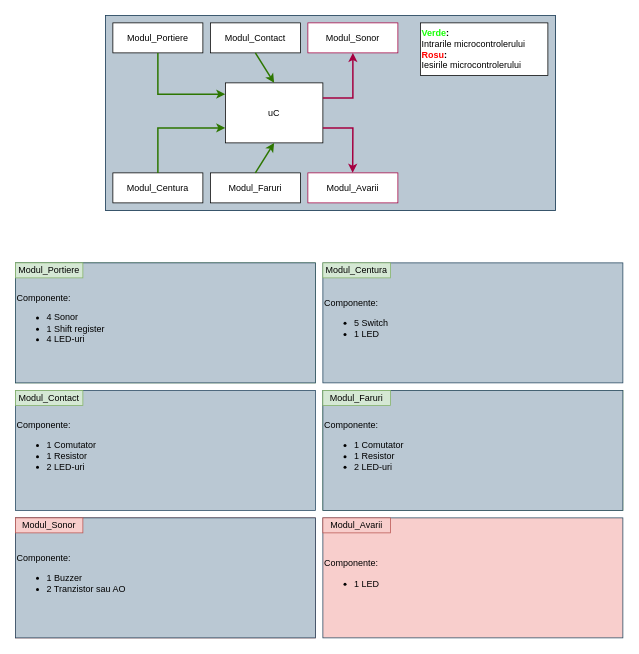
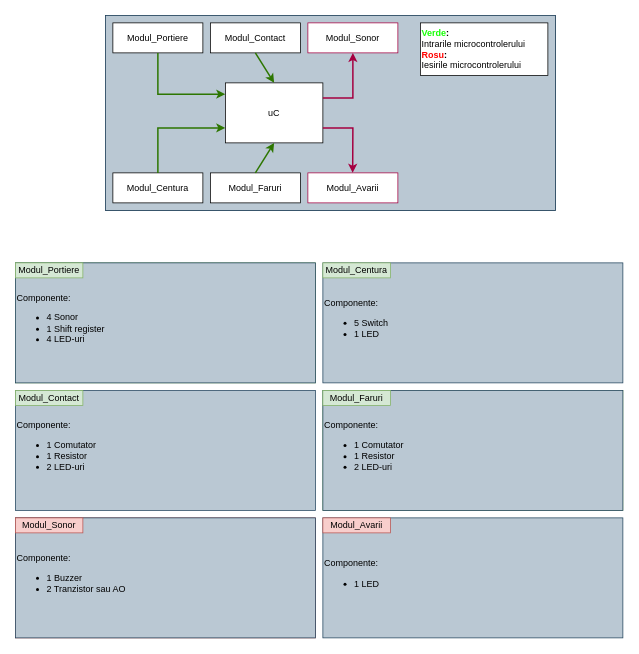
(473, 578) -> (473, 578)
